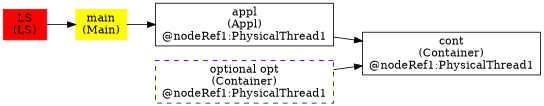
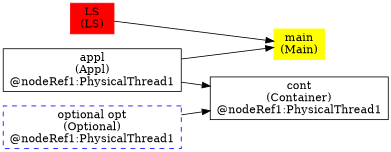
(137, 25) -> (223, 54)
(244, 82) -> (92, 127)
